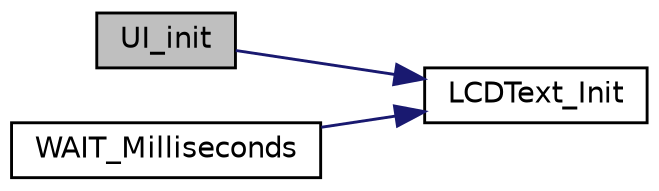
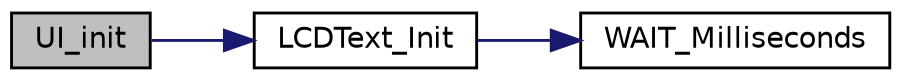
(358, 122) -> (514, 40)
